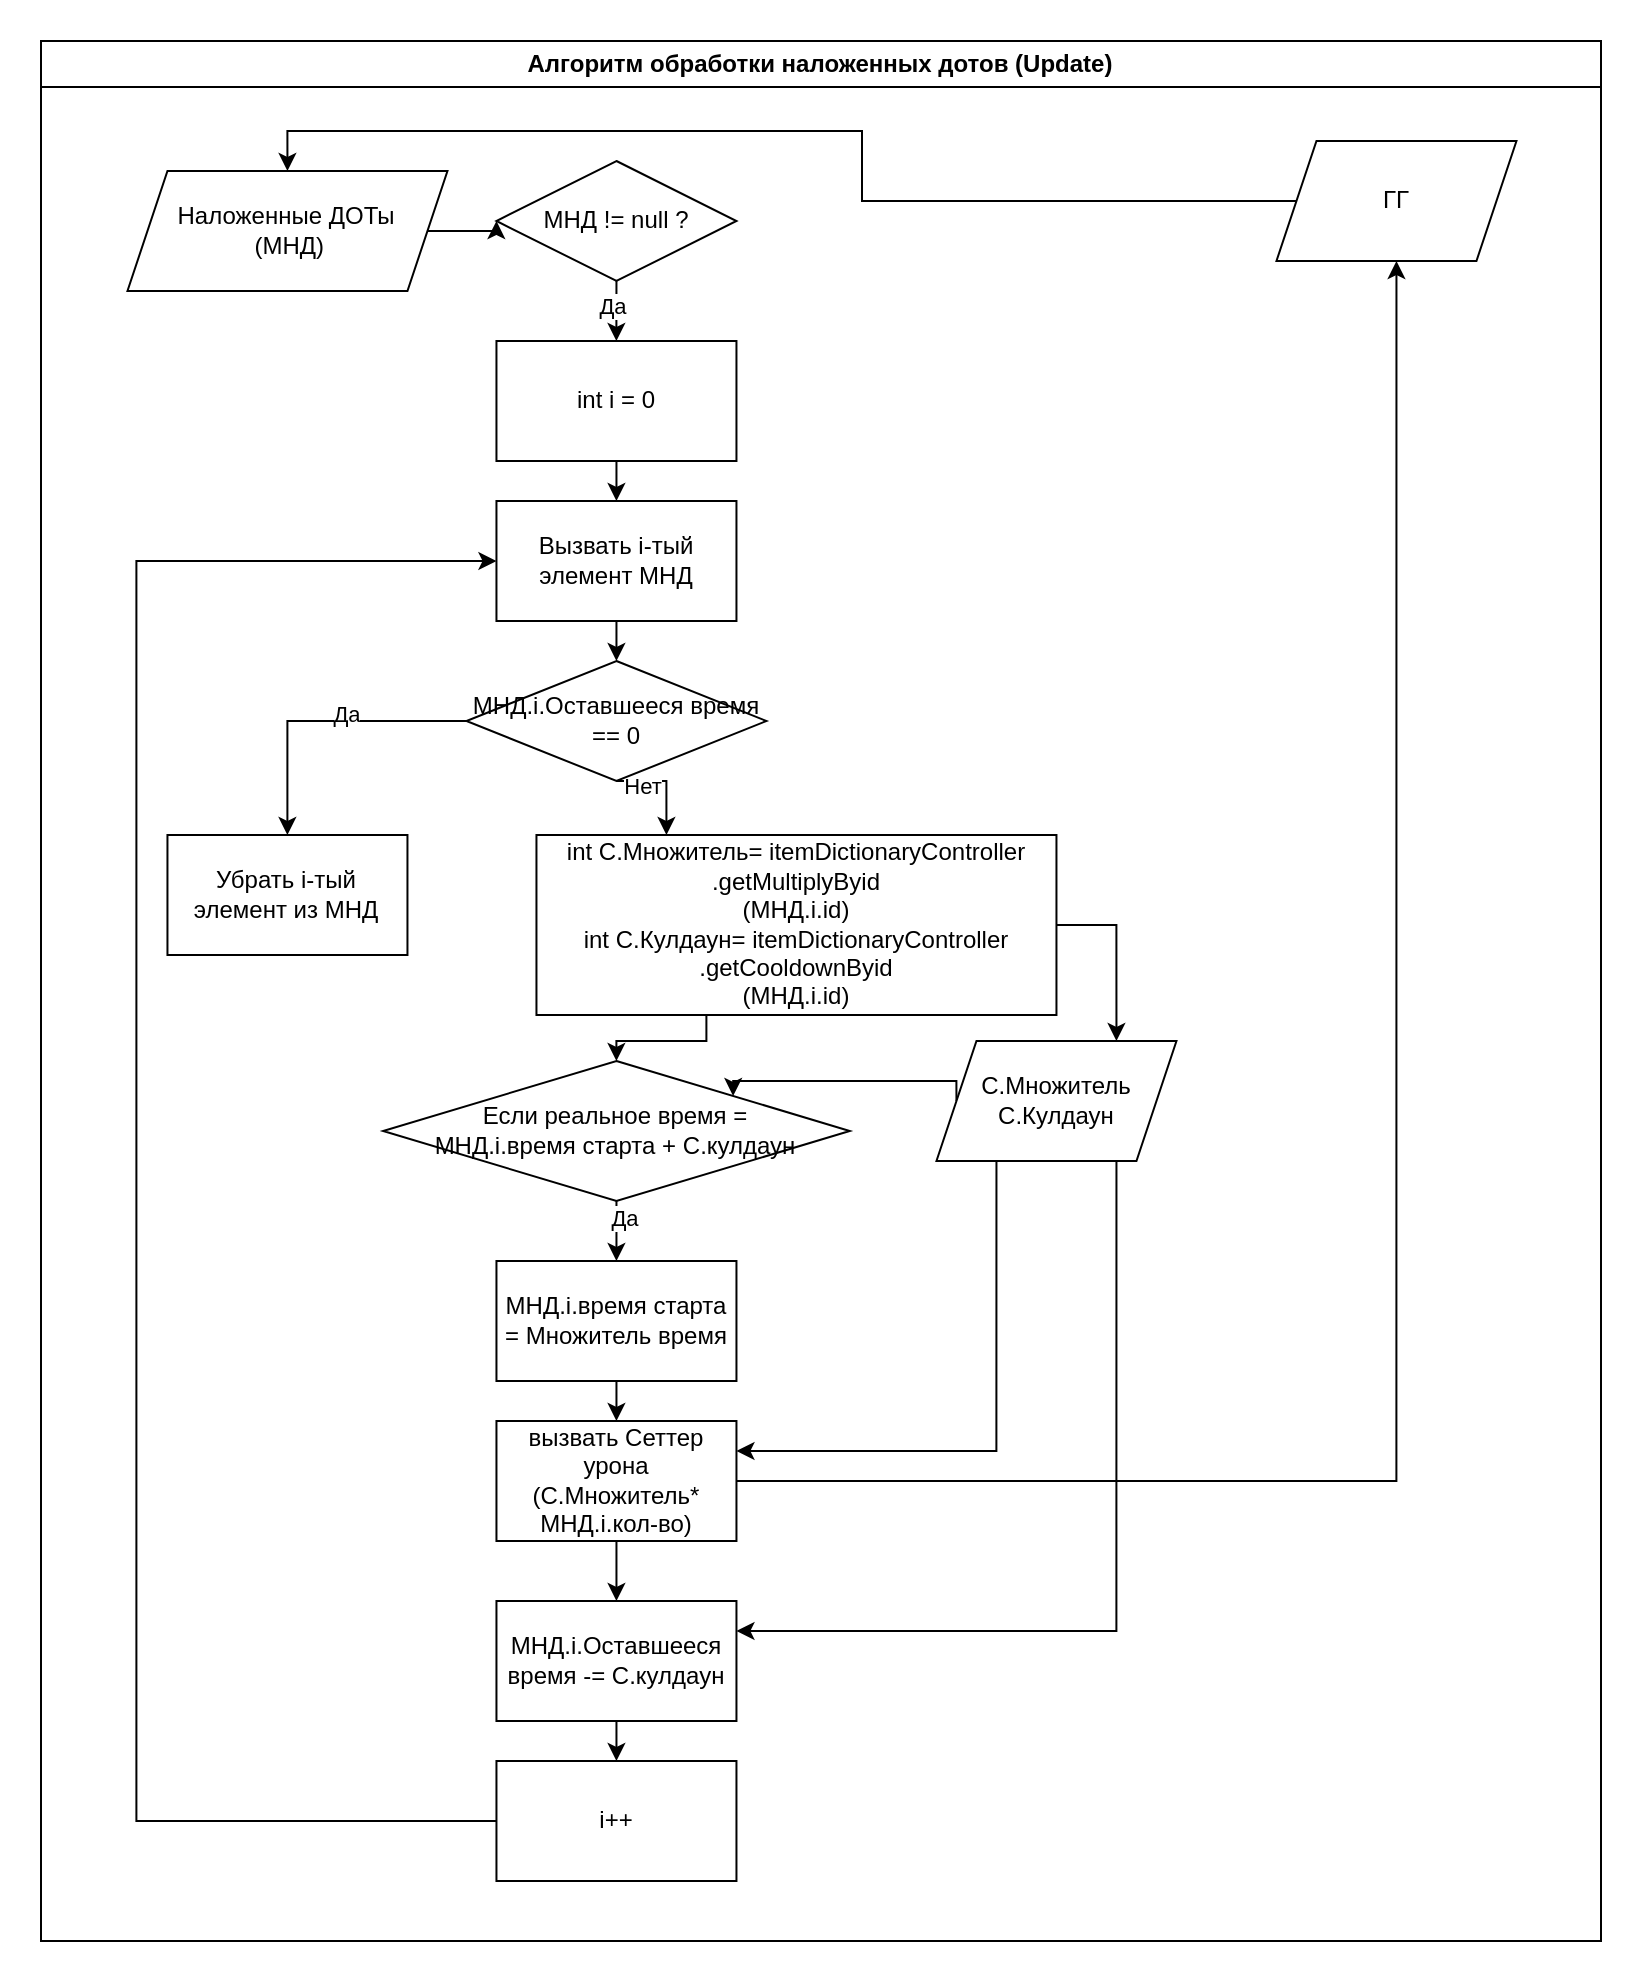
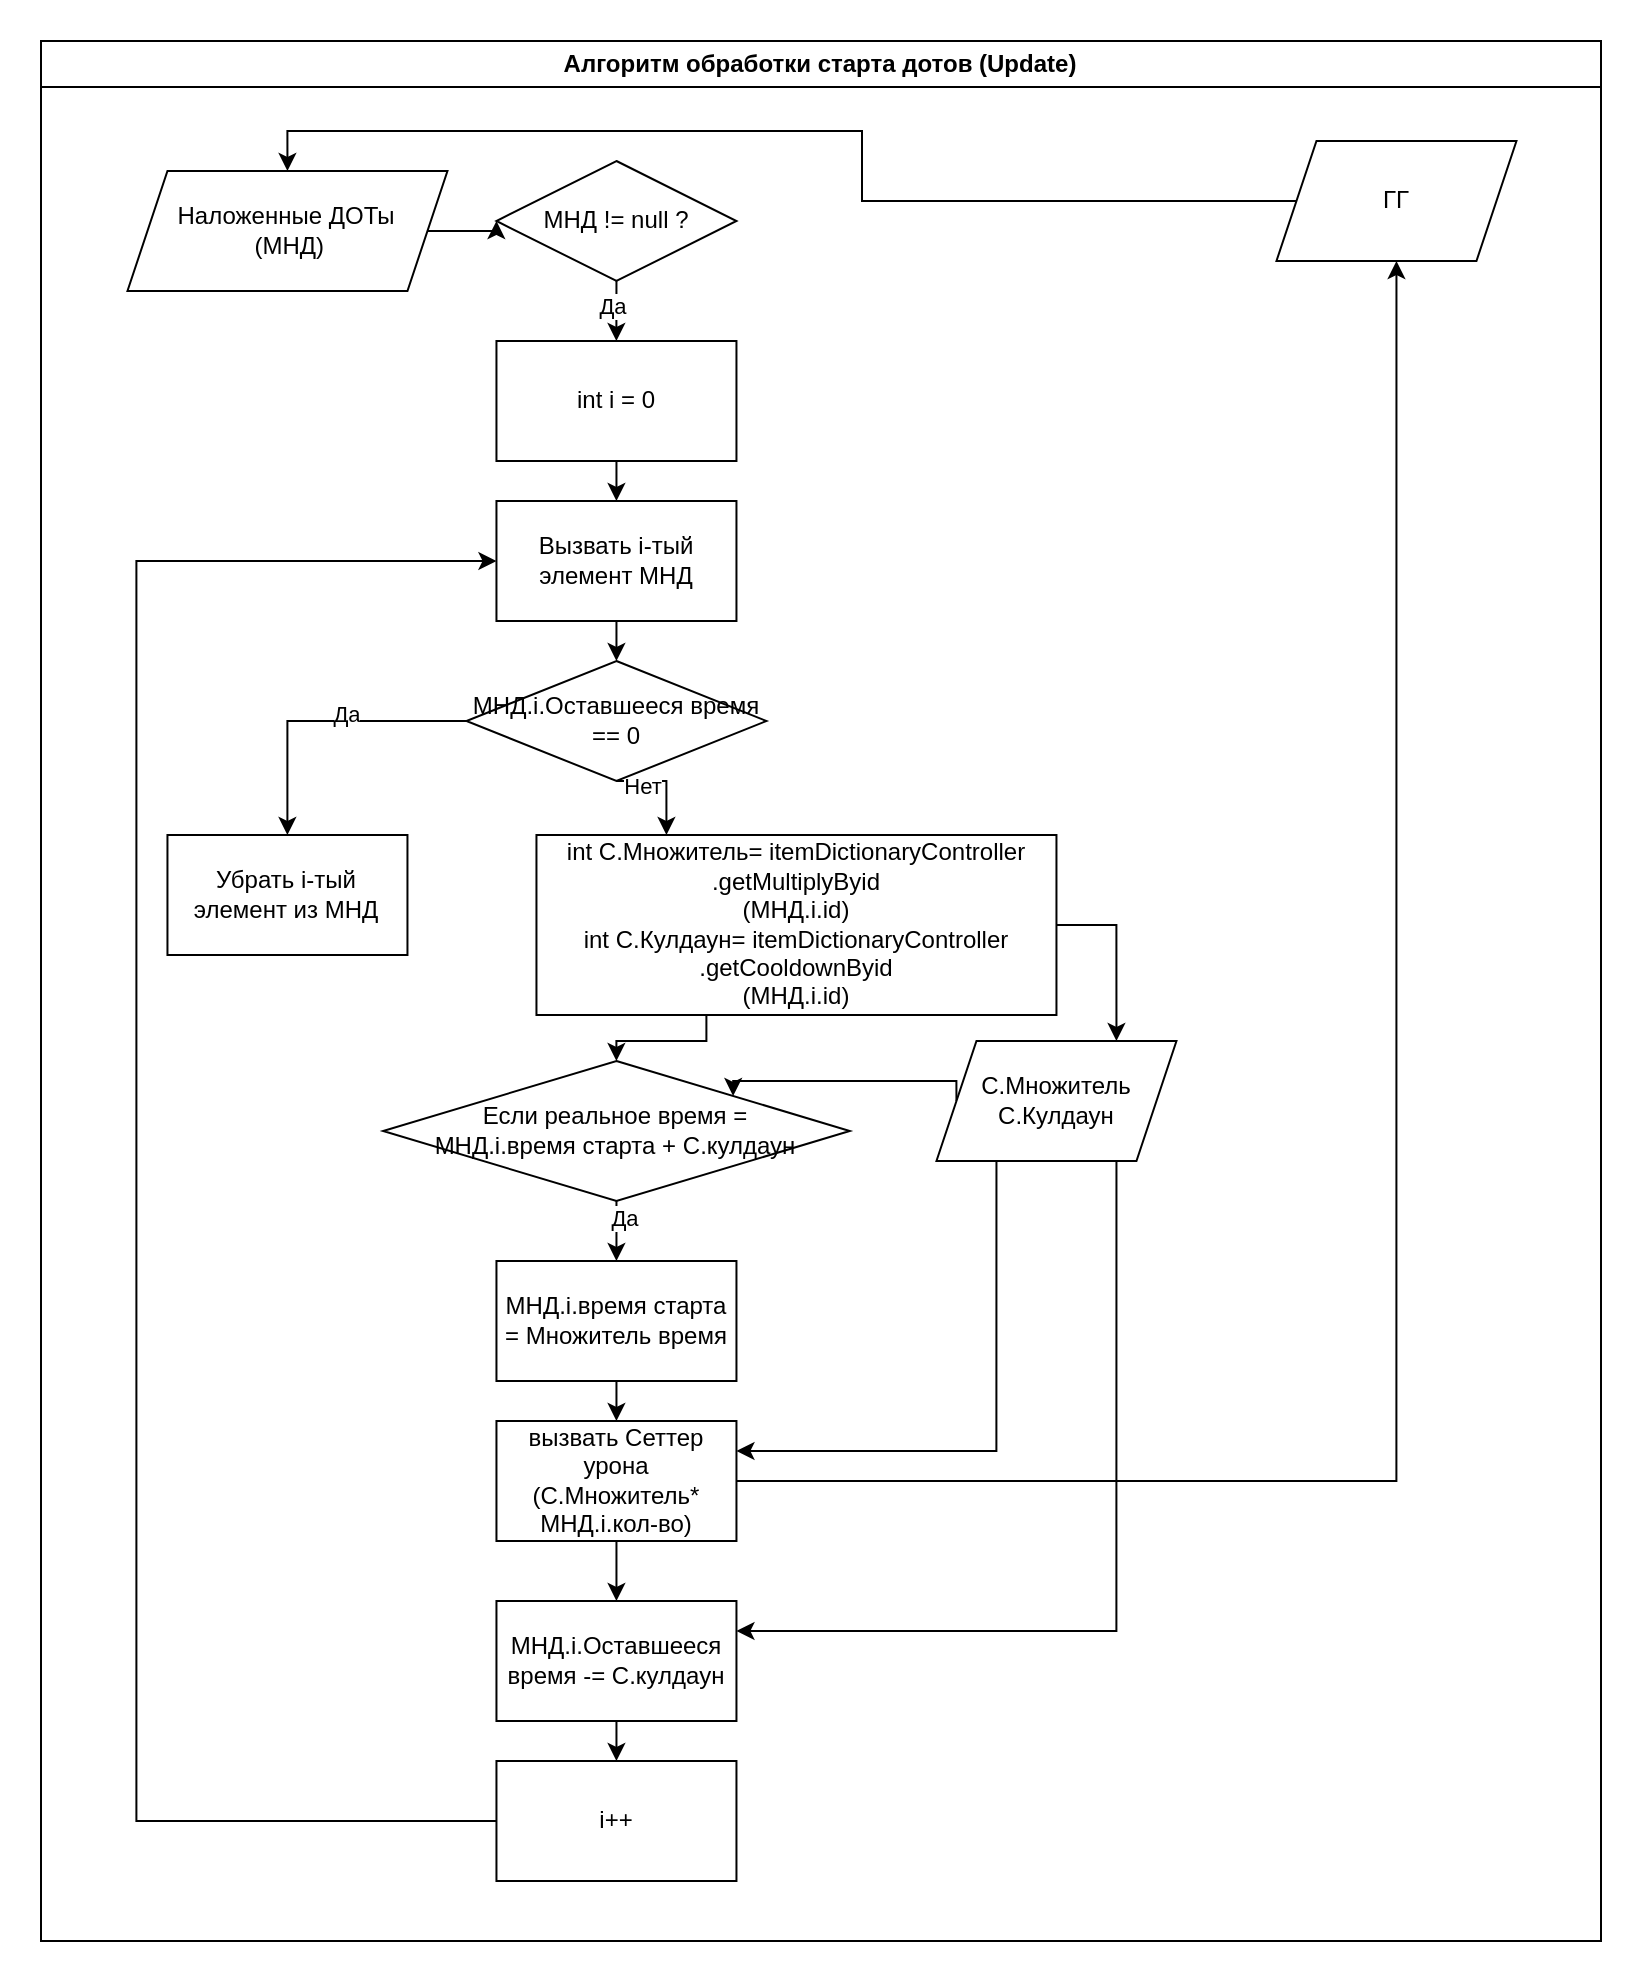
(821, 65) -> (821, 65)
